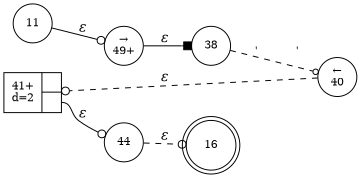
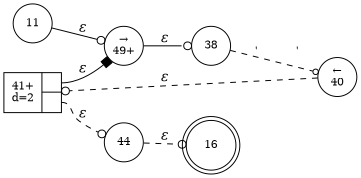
(163, 46) -> (163, 46)
none -> (83, 78)
(77, 119) -> (77, 119)
